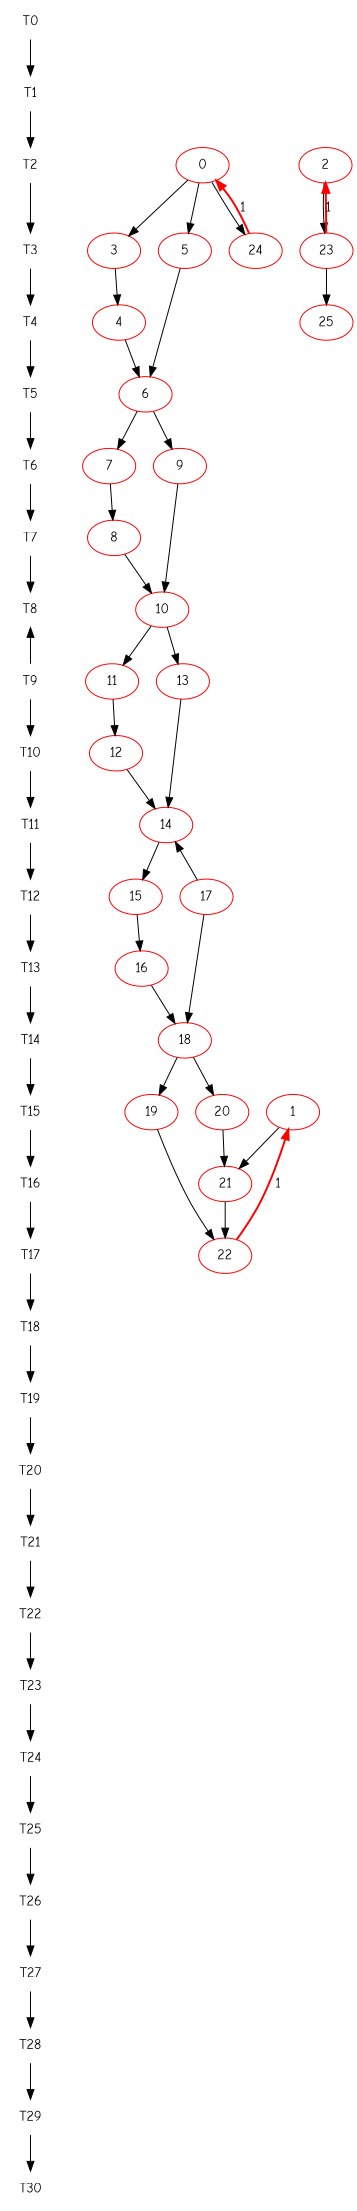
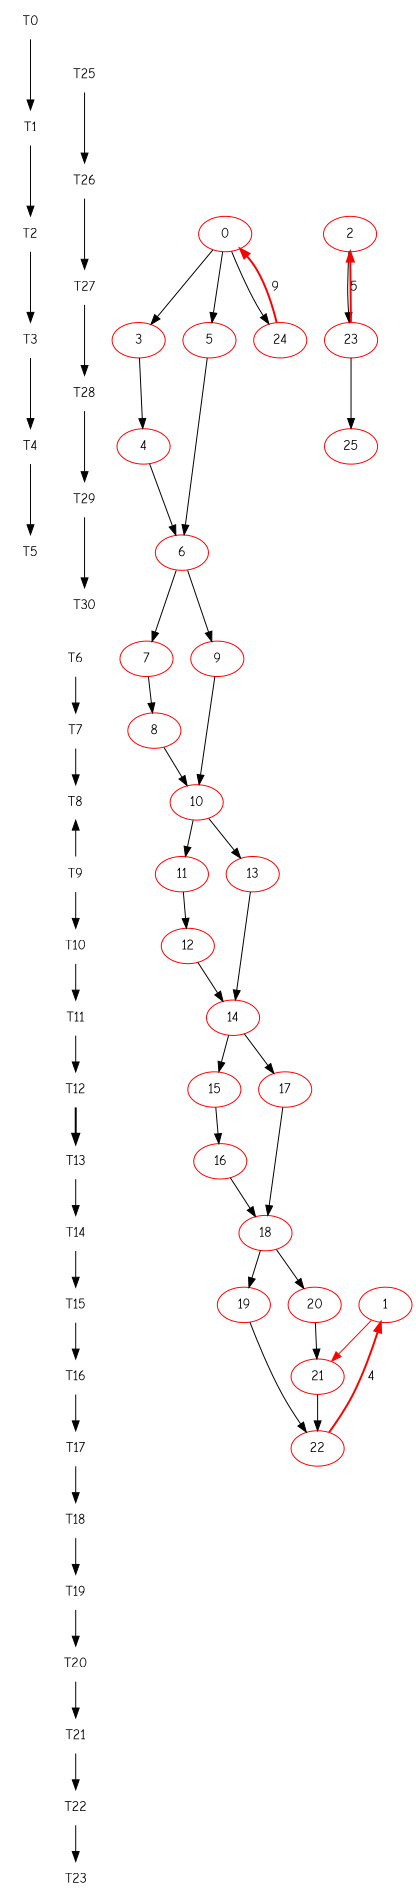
(243, 208) -> (275, 287)
(328, 208) -> (354, 287)
(30, 425) -> none
(189, 865) -> (256, 1050)
(30, 928) -> (76, 1121)
(263, 1144) -> (355, 1337)
(278, 1184) -> (371, 1377)
(30, 1758) -> none
